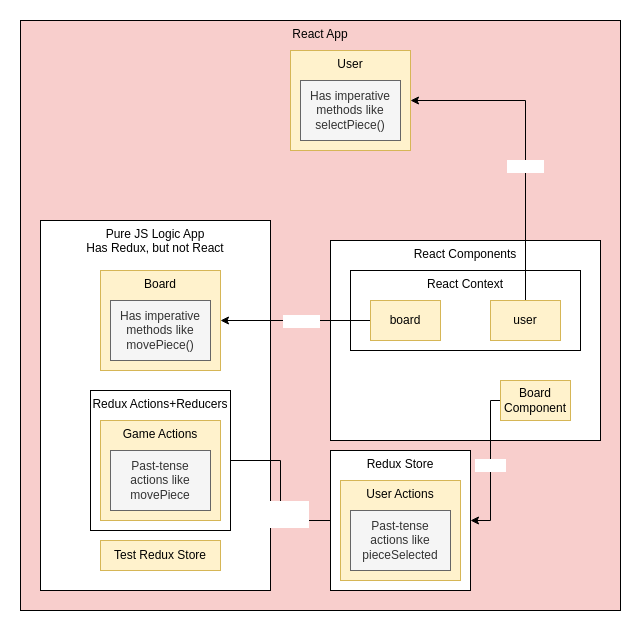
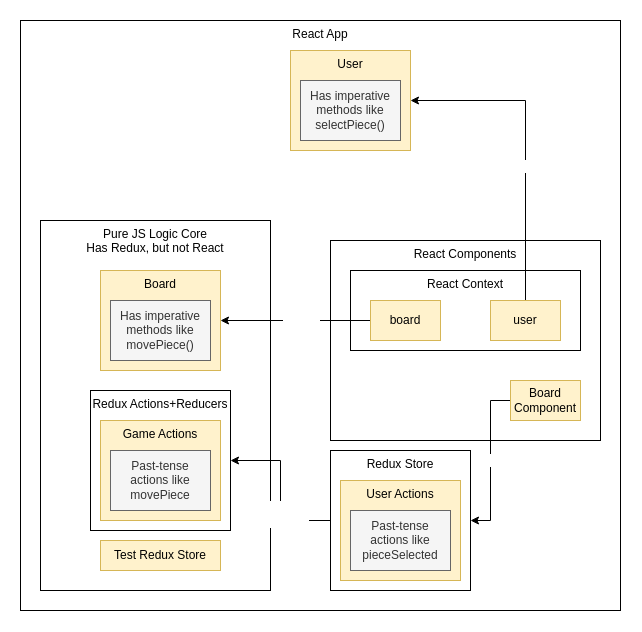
(156, 242) -> (156, 242)
(321, 316) -> (321, 316)
(536, 401) -> (546, 401)
(236, 461) -> (238, 461)
